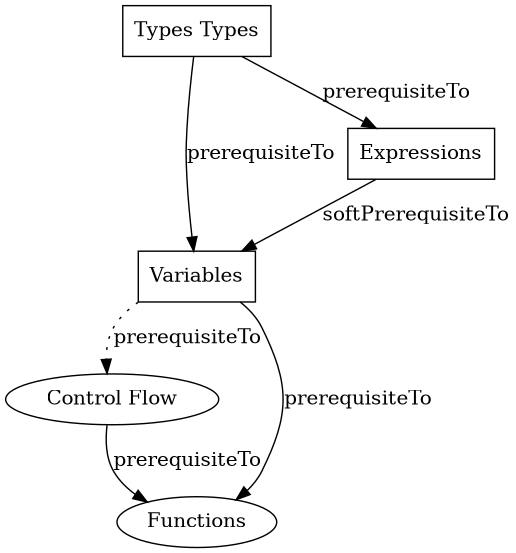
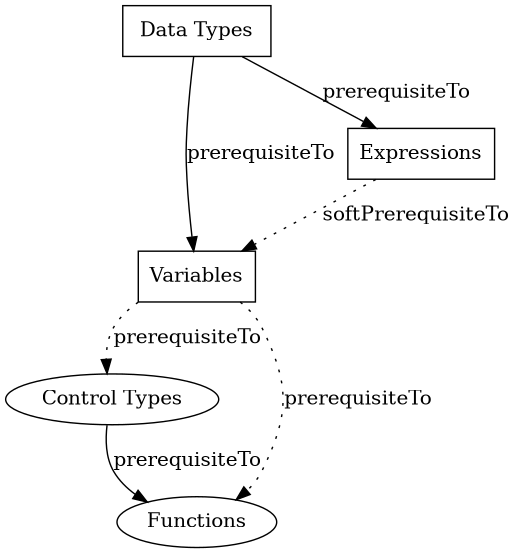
(197, 31) -> (197, 31)
(315, 212) -> (315, 212)
(283, 395) -> (283, 395)
(112, 399) -> (112, 399)
